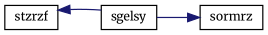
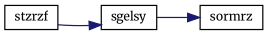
(86, 9) -> (73, 26)
